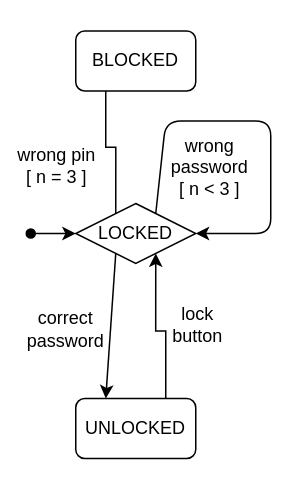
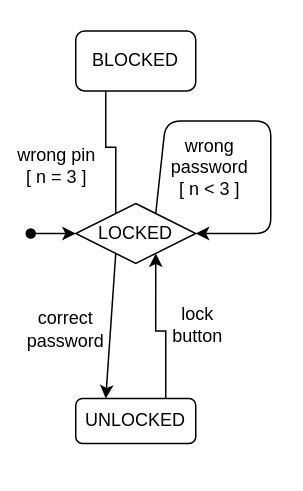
(136, 428) -> (136, 421)
